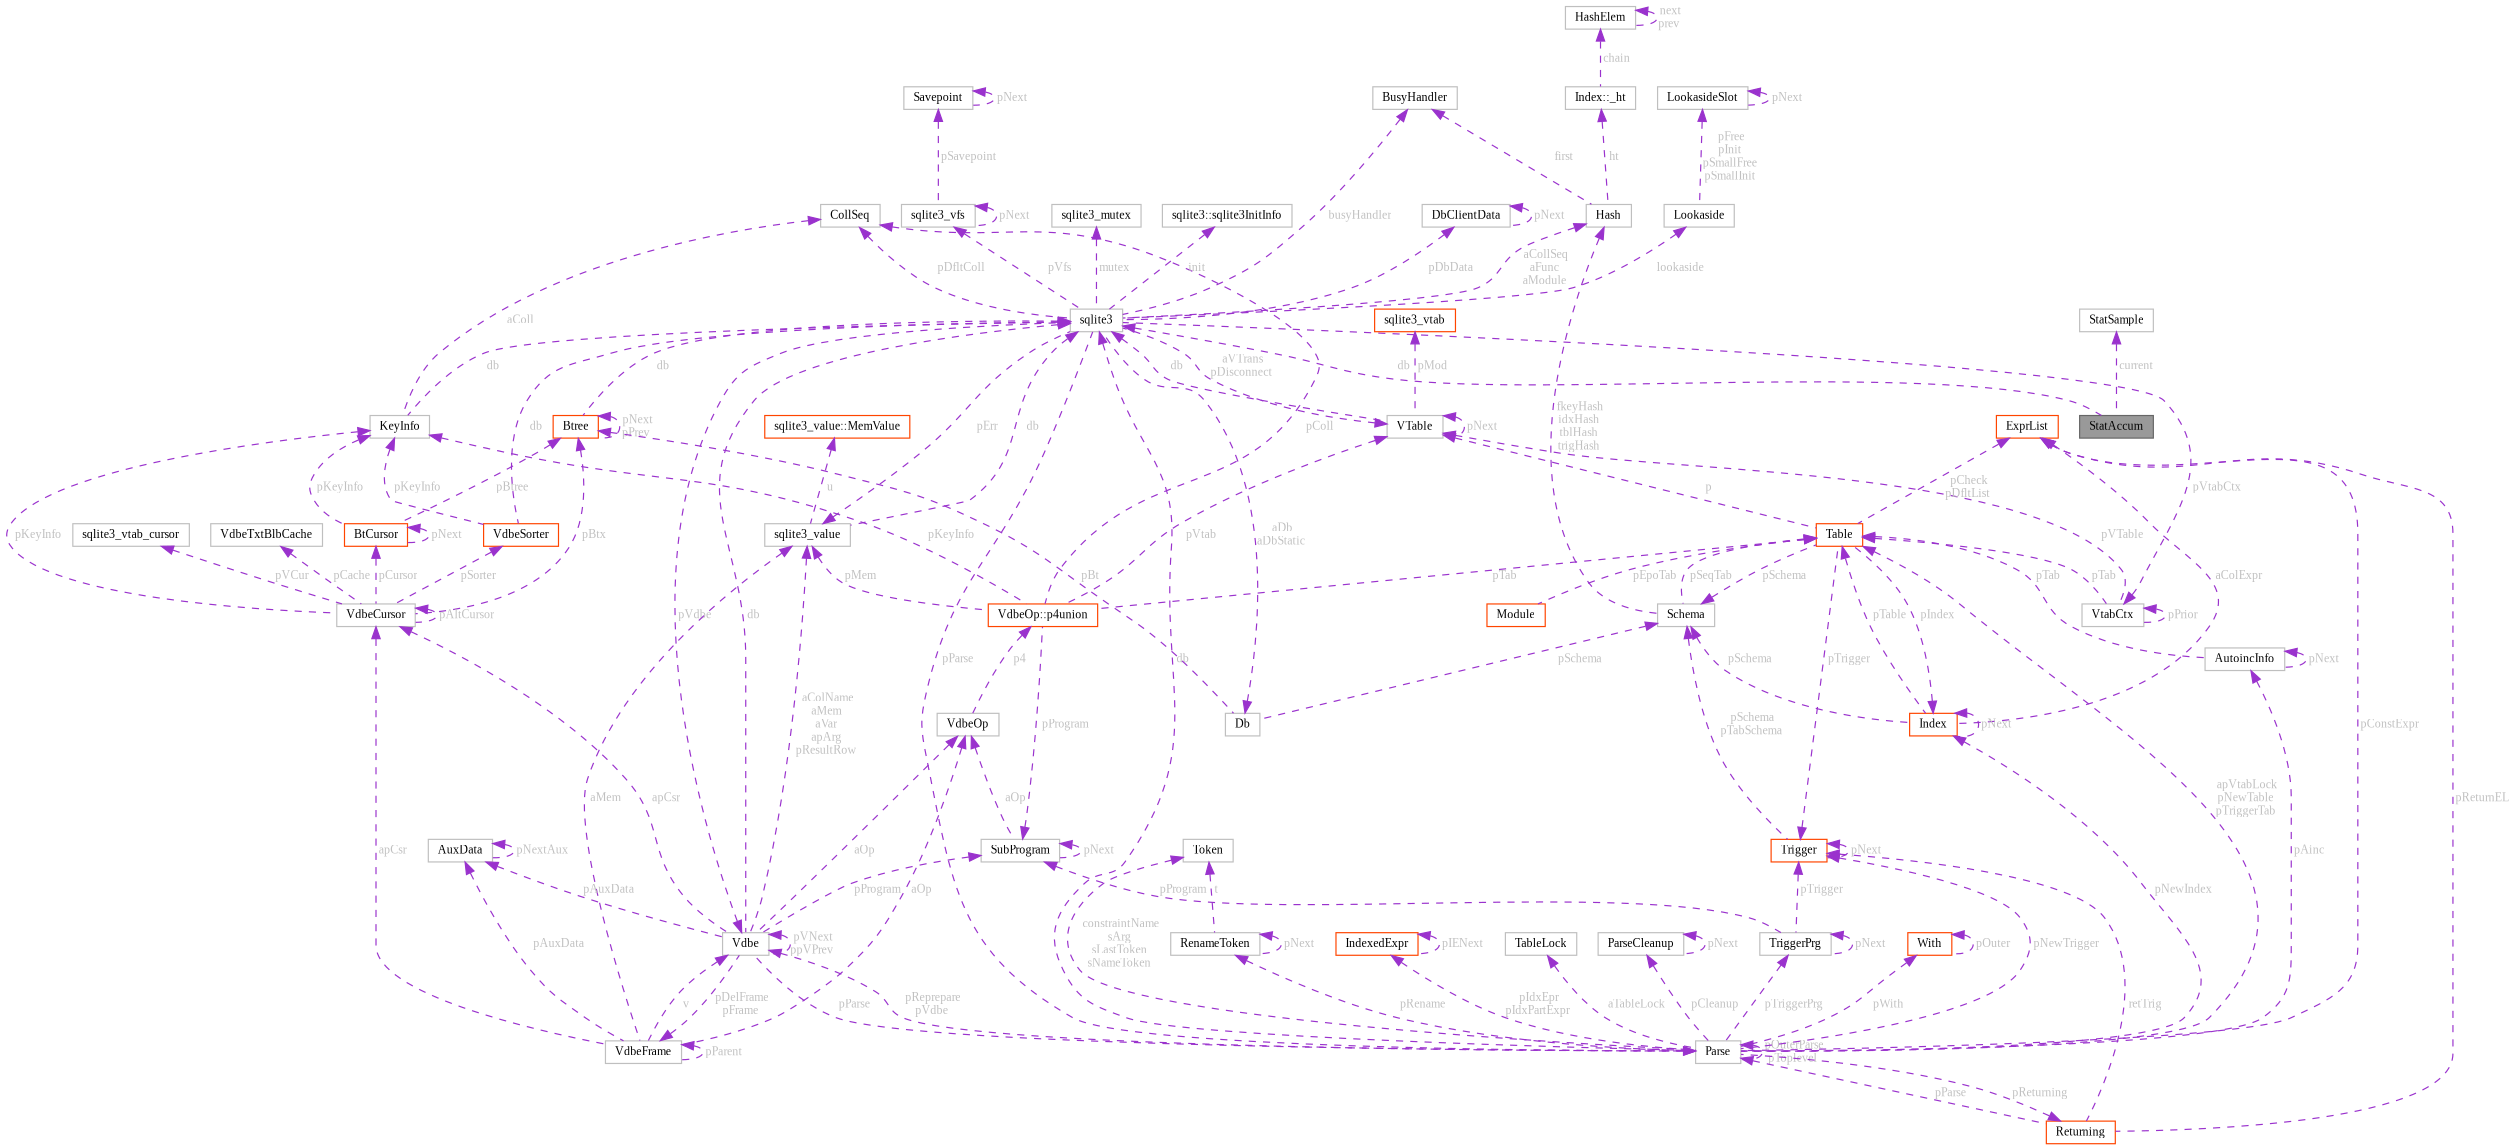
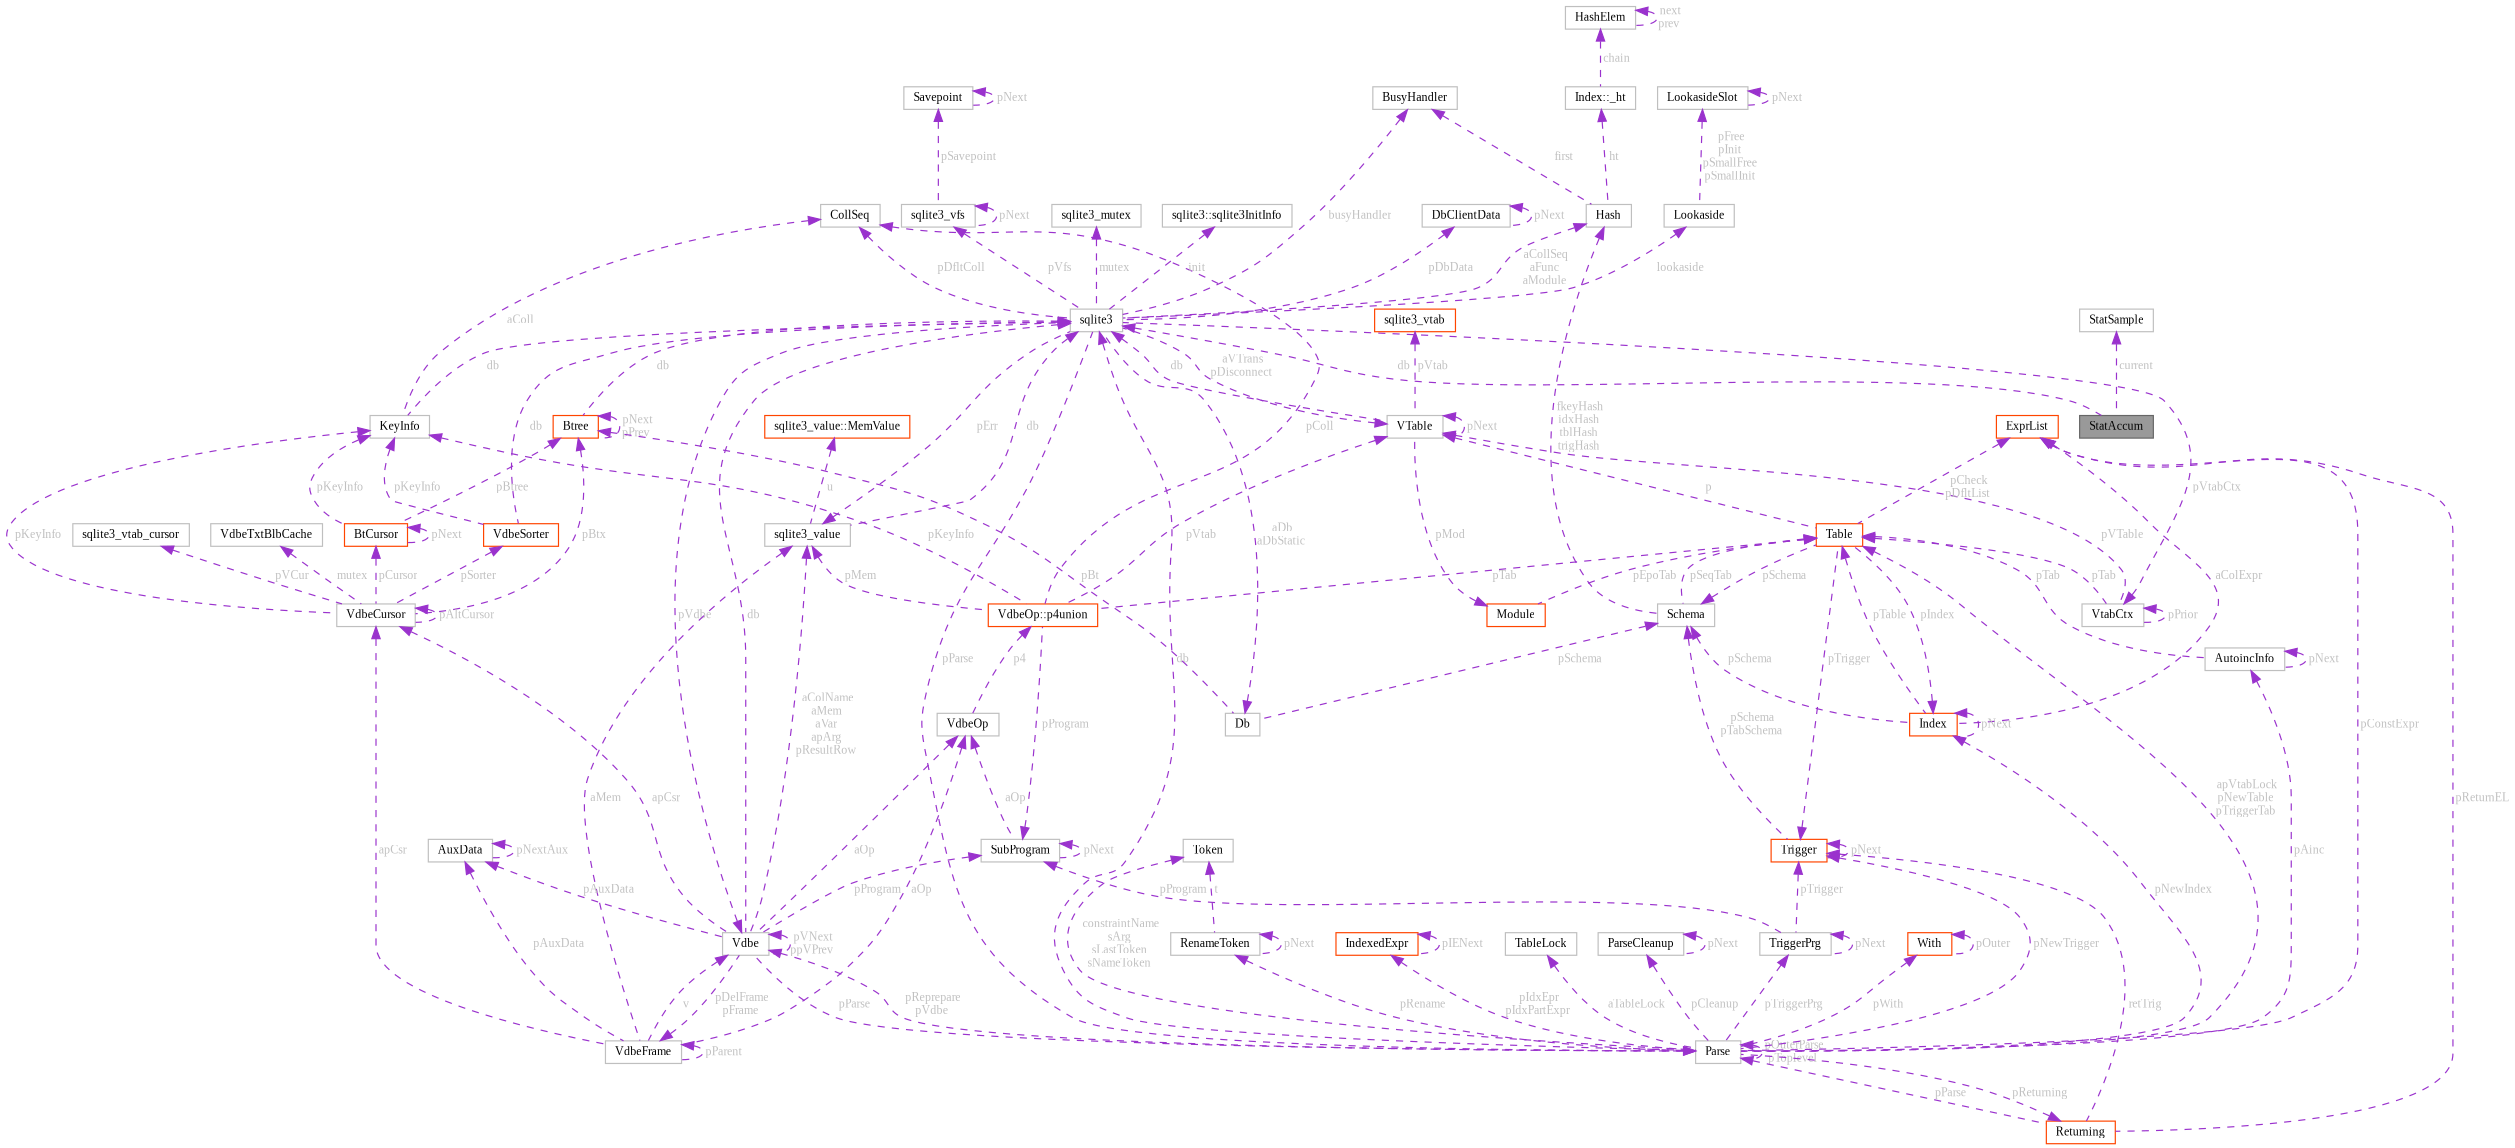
(1432, 366) -> (1432, 366)
none -> (1426, 528)
(351, 576) -> (351, 576)
